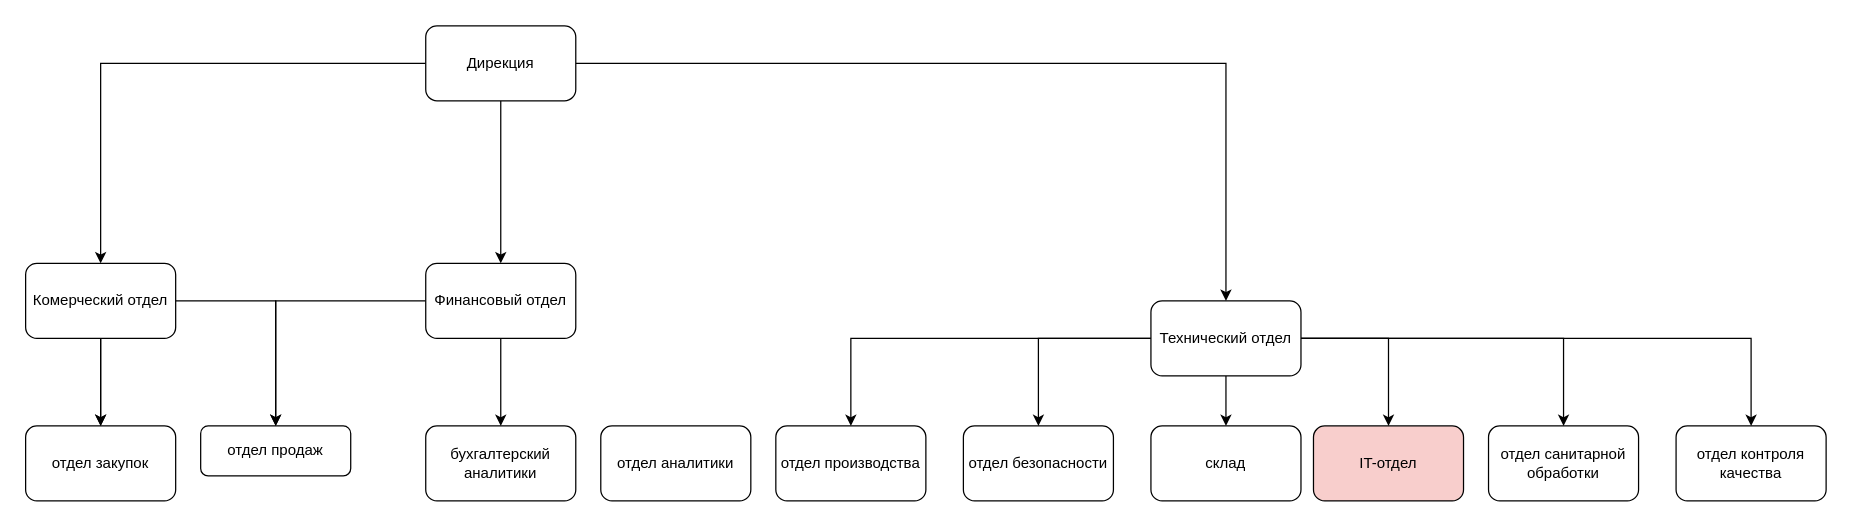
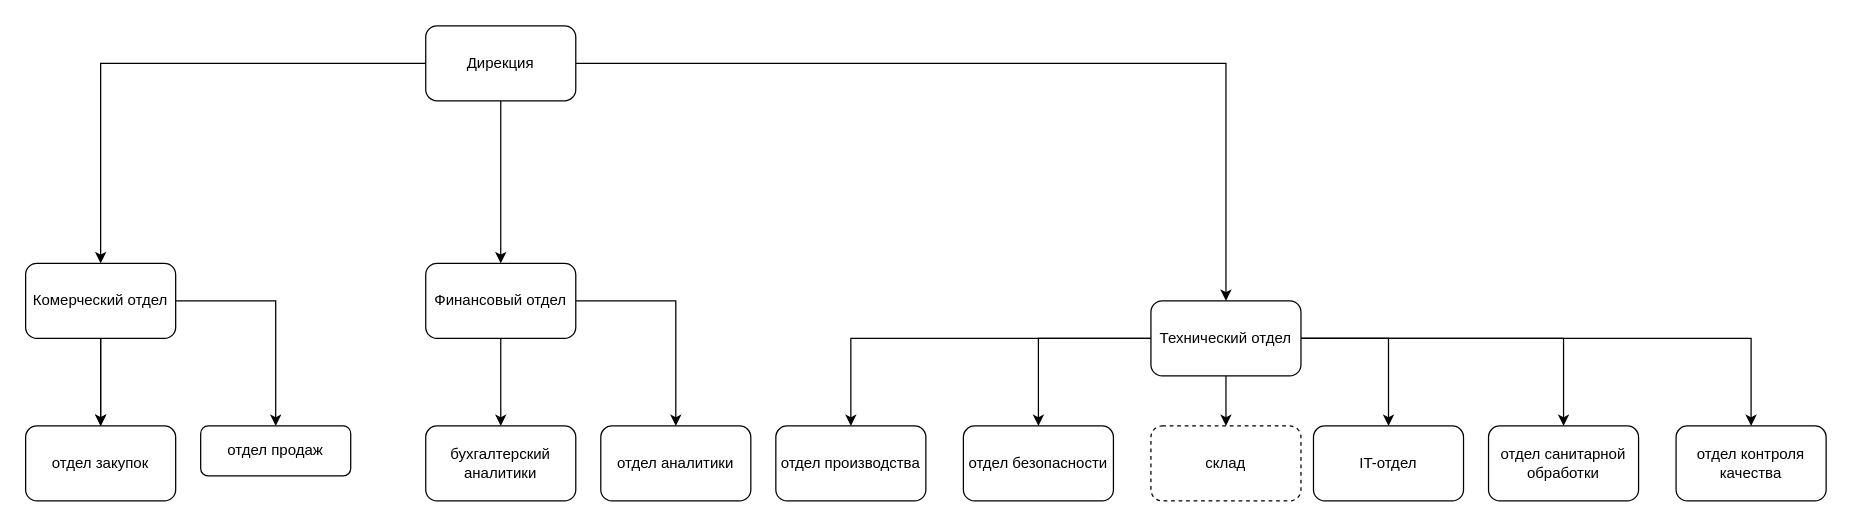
(352, 301) -> (676, 309)
(1226, 463) -> (1226, 463)
(1388, 463) -> (1388, 463)
